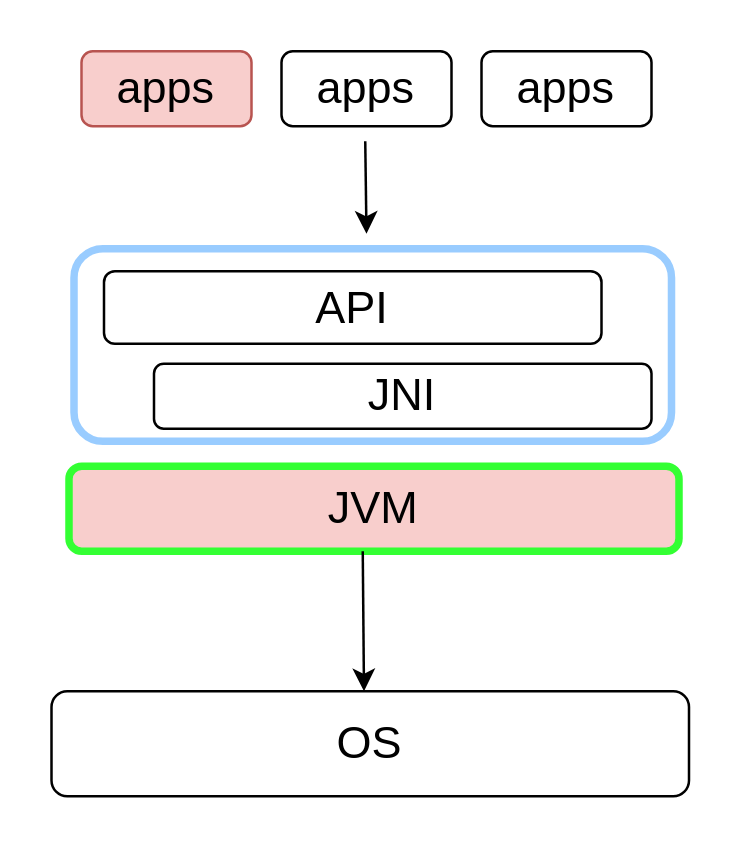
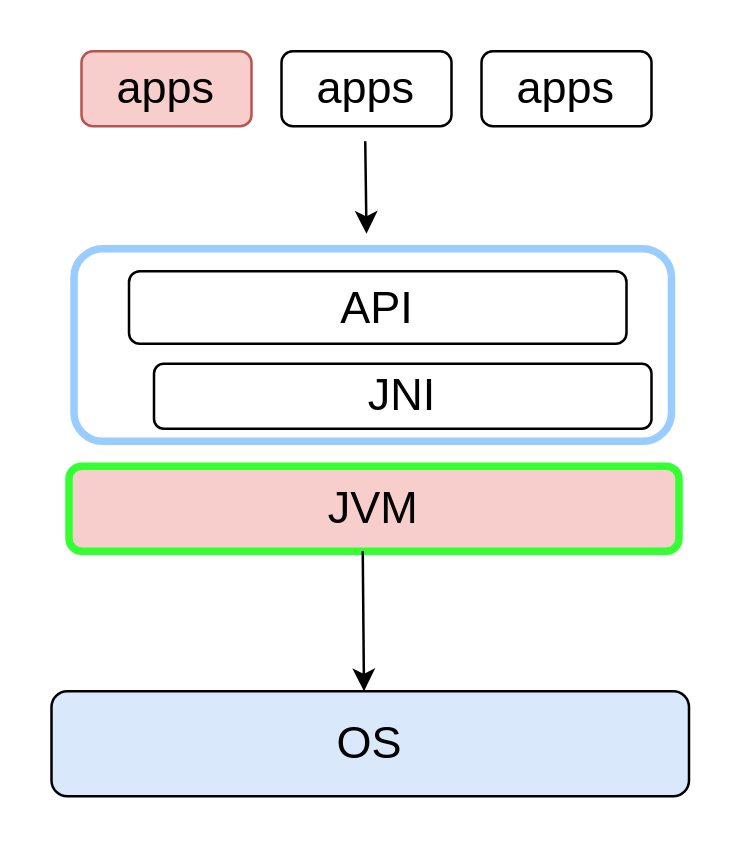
(353, 308) -> (378, 308)
(370, 744) -> (370, 744)
